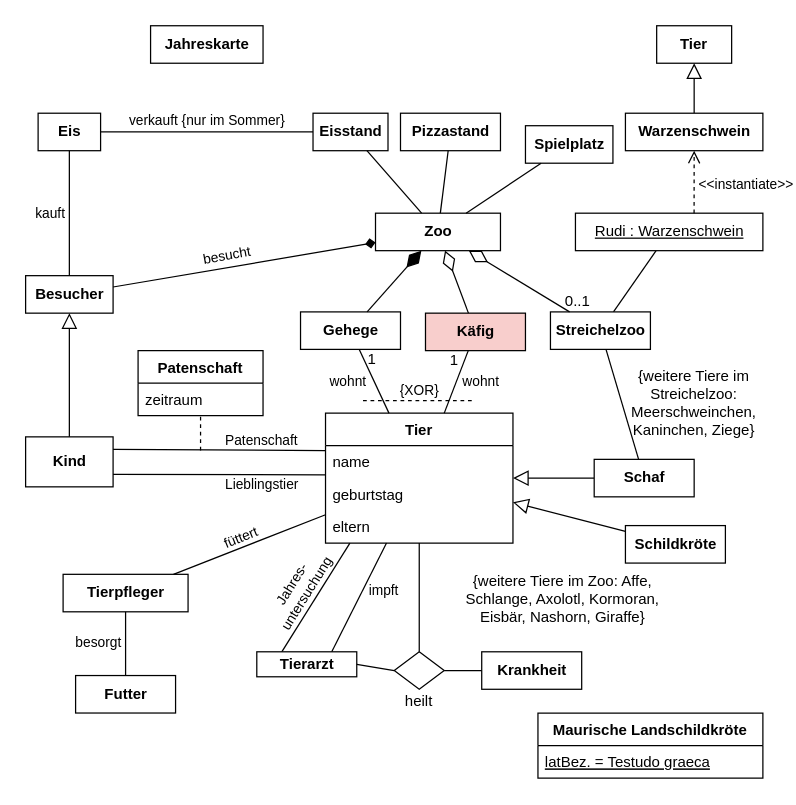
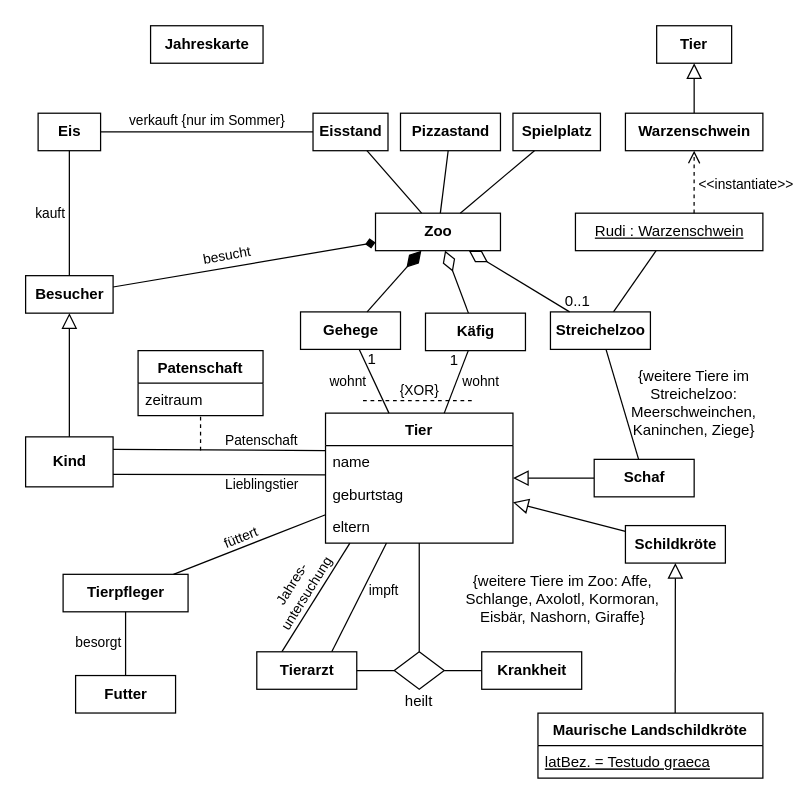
(569, 144) -> (557, 132)
(476, 332) -> (476, 332)
none -> (675, 645)
(307, 664) -> (307, 671)
